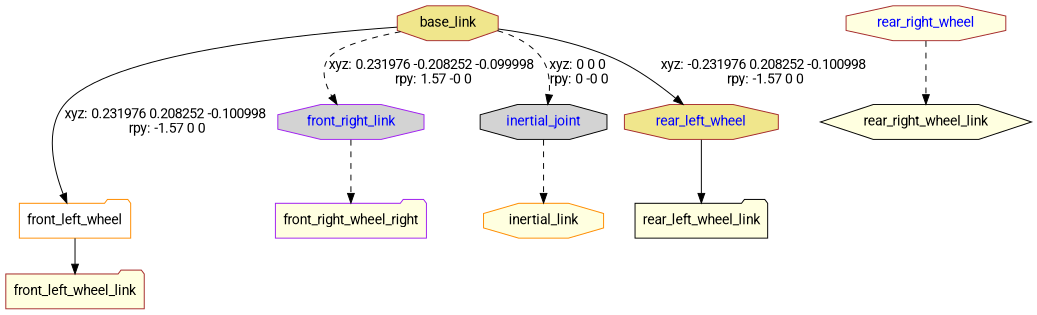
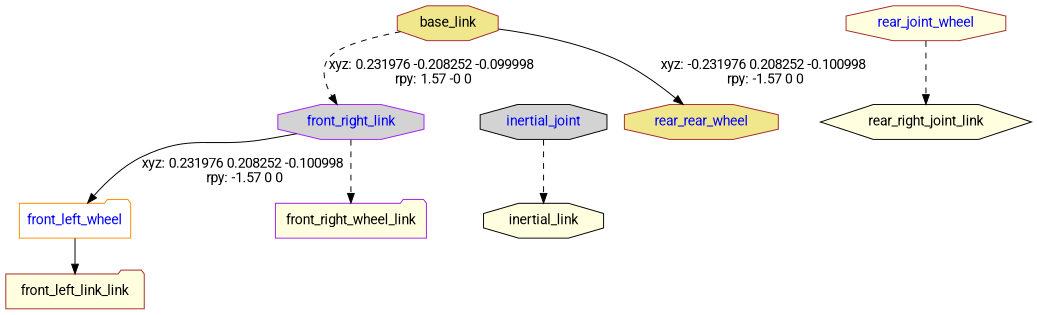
(926, 23) -> (926, 23)
(537, 52) -> none
(179, 56) -> (188, 143)
(701, 122) -> (701, 122)
(926, 122) -> (926, 122)
(75, 221) -> (75, 221)
(351, 221) -> (351, 221)
(544, 221) -> (544, 221)
(701, 221) -> none
(75, 291) -> (75, 291)
